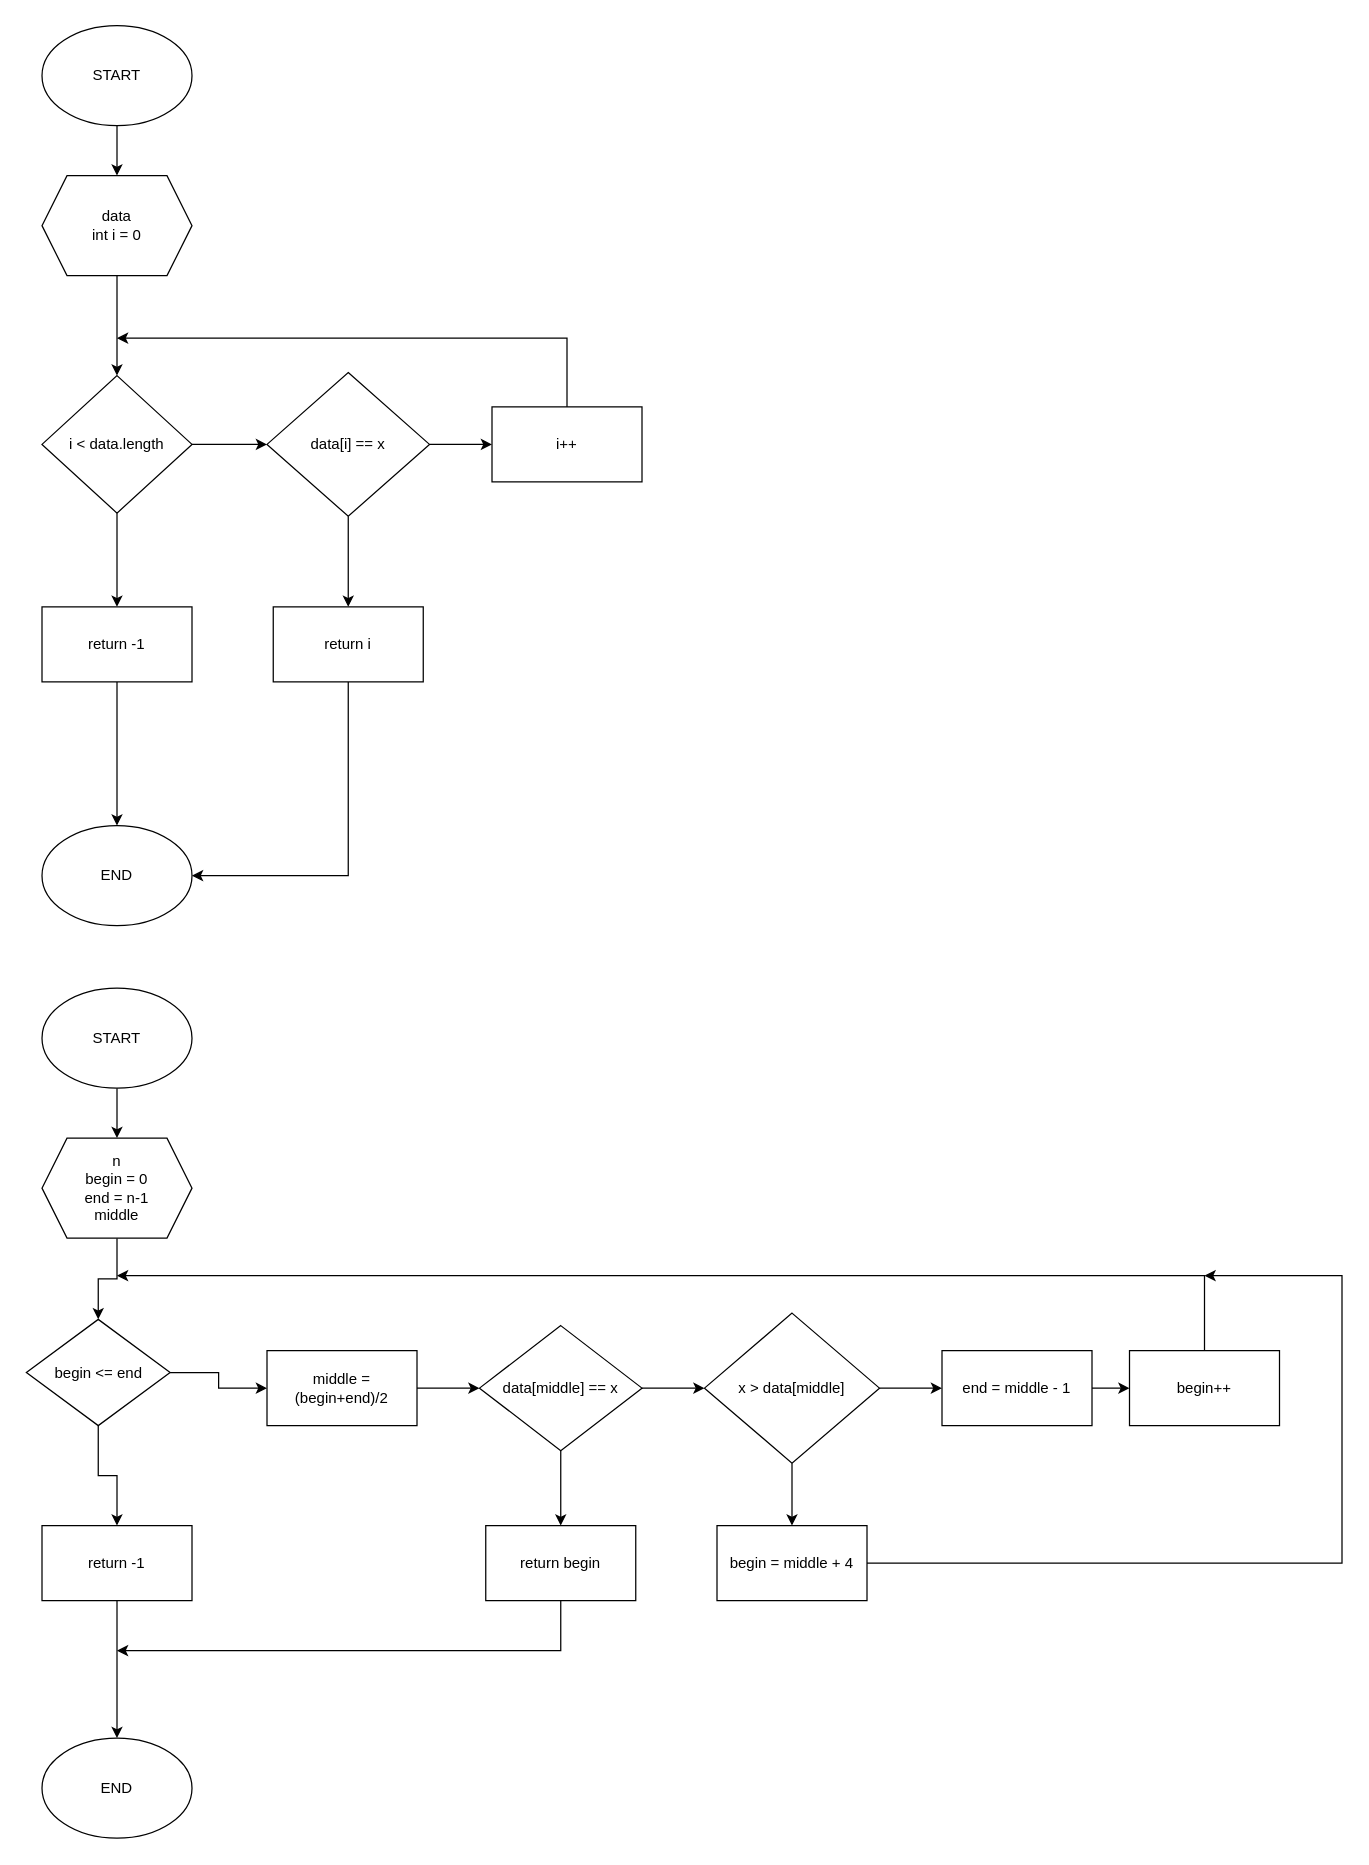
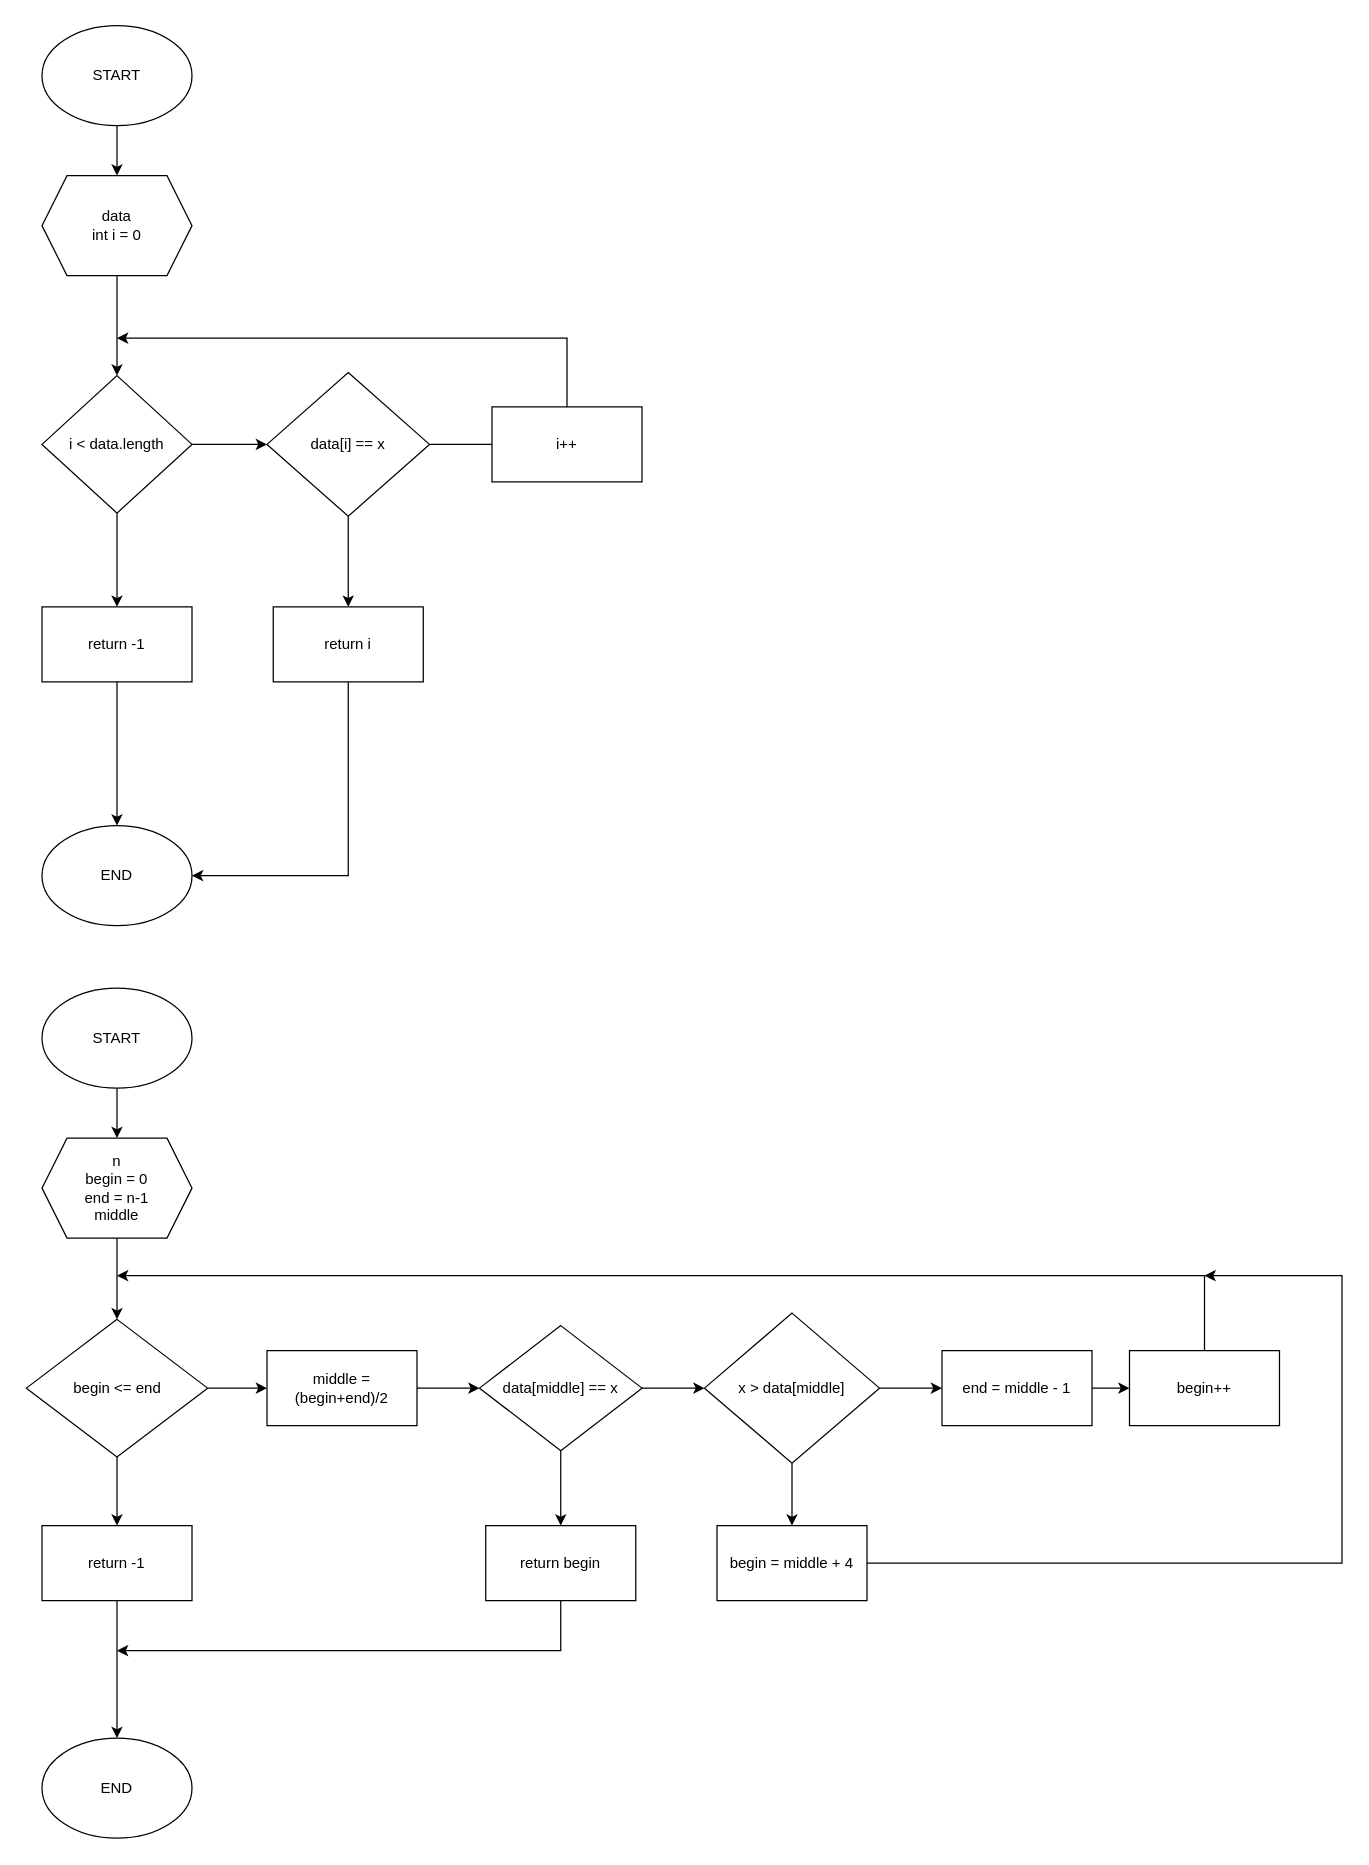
(482, 444) -> (485, 444)
(98, 1373) -> (117, 1388)
